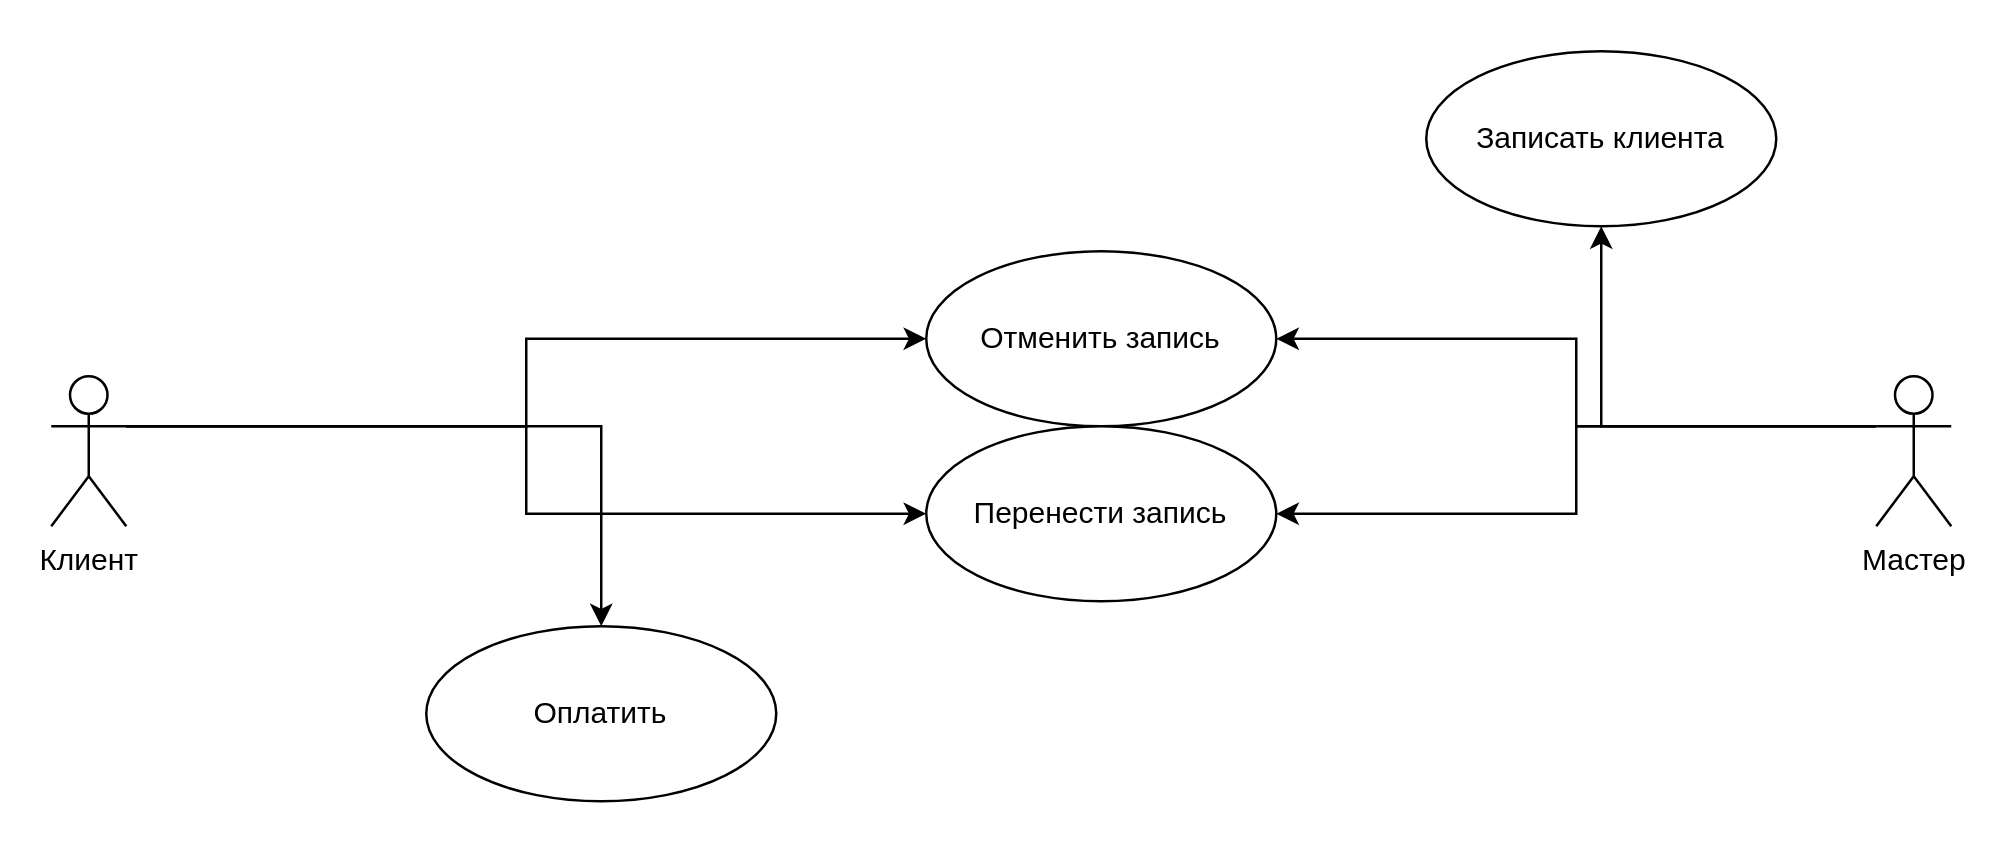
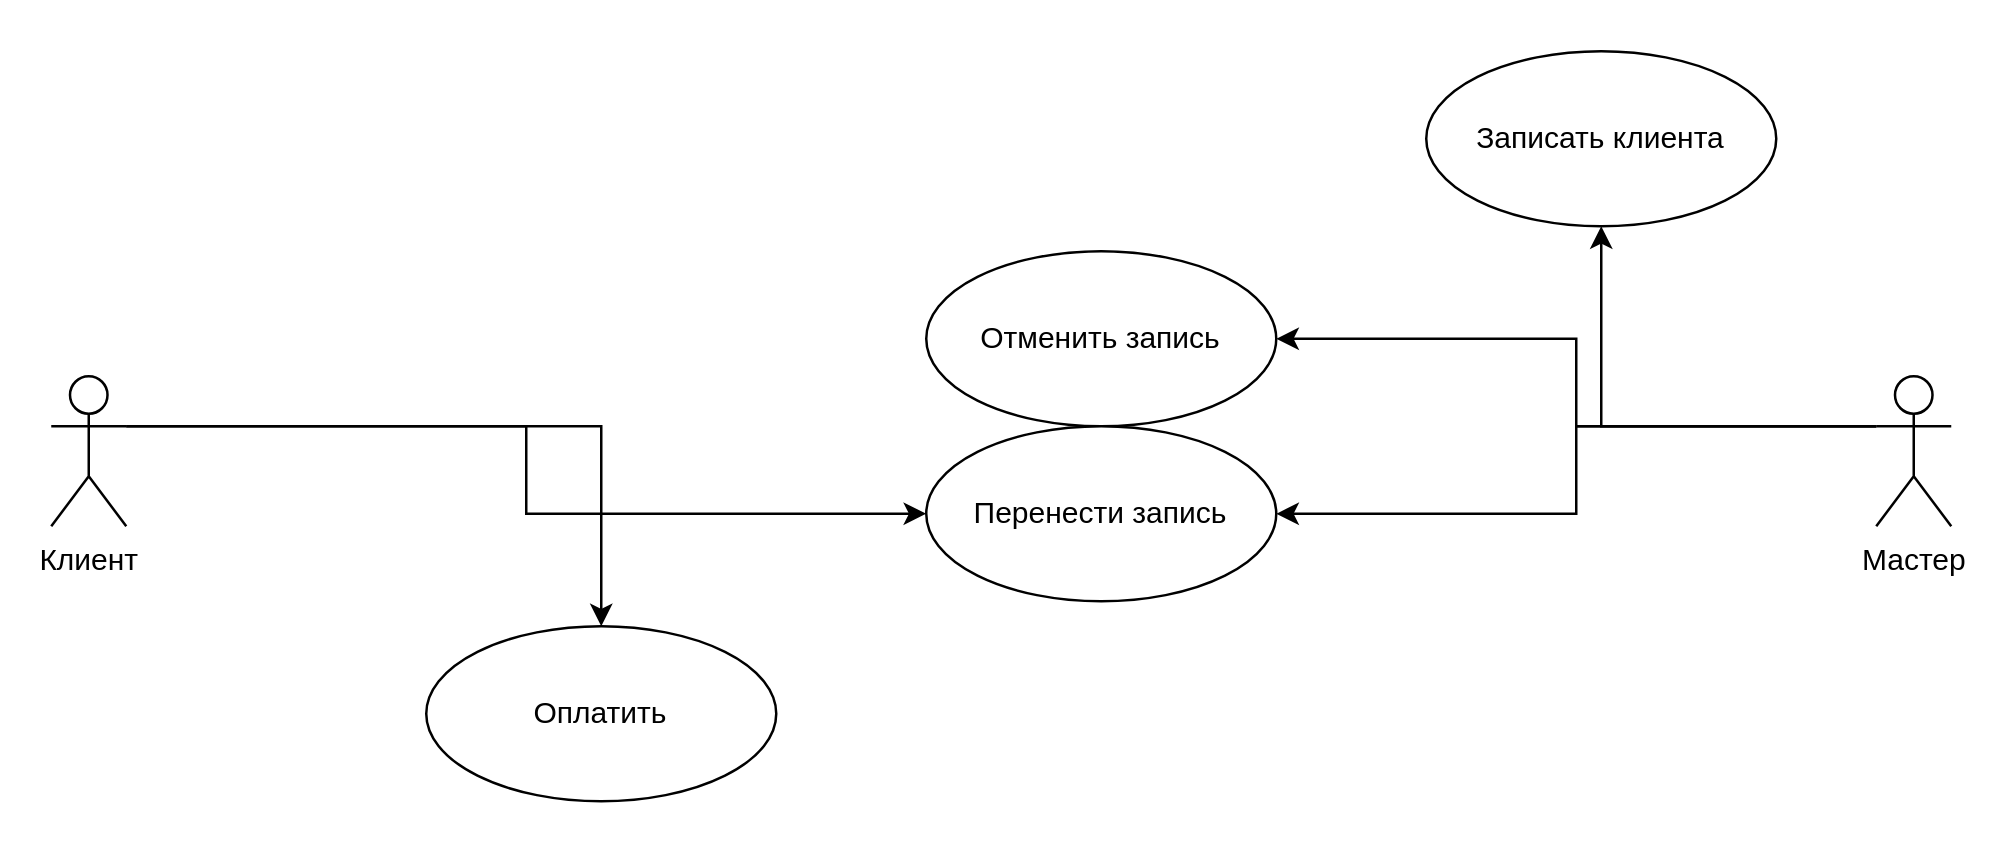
(676, 339) -> none
